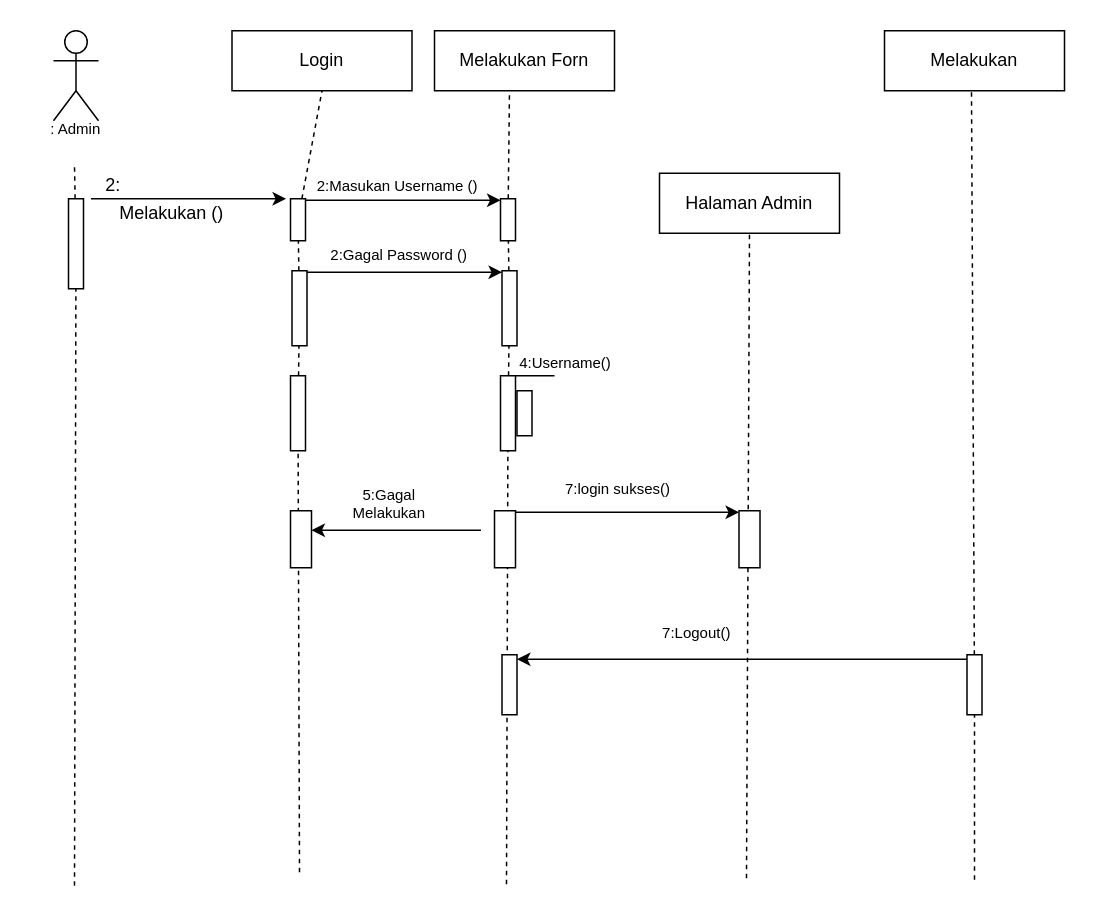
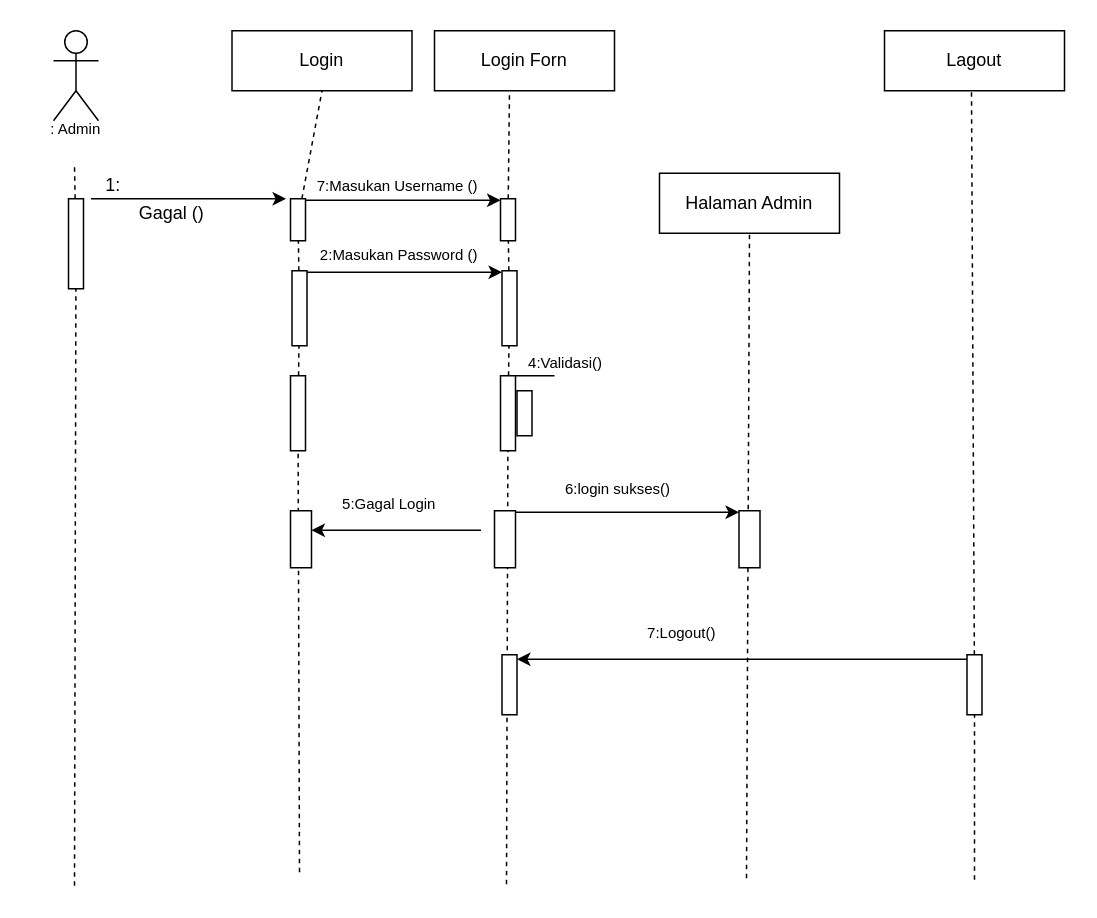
(524, 61) -> (524, 61)
(974, 61) -> (974, 61)
(113, 185) -> (113, 185)
(400, 185) -> (400, 185)
(172, 214) -> (172, 214)
(401, 254) -> (401, 254)
(566, 362) -> (566, 362)
(618, 488) -> (618, 488)
(389, 503) -> (389, 503)
(697, 632) -> (682, 632)
